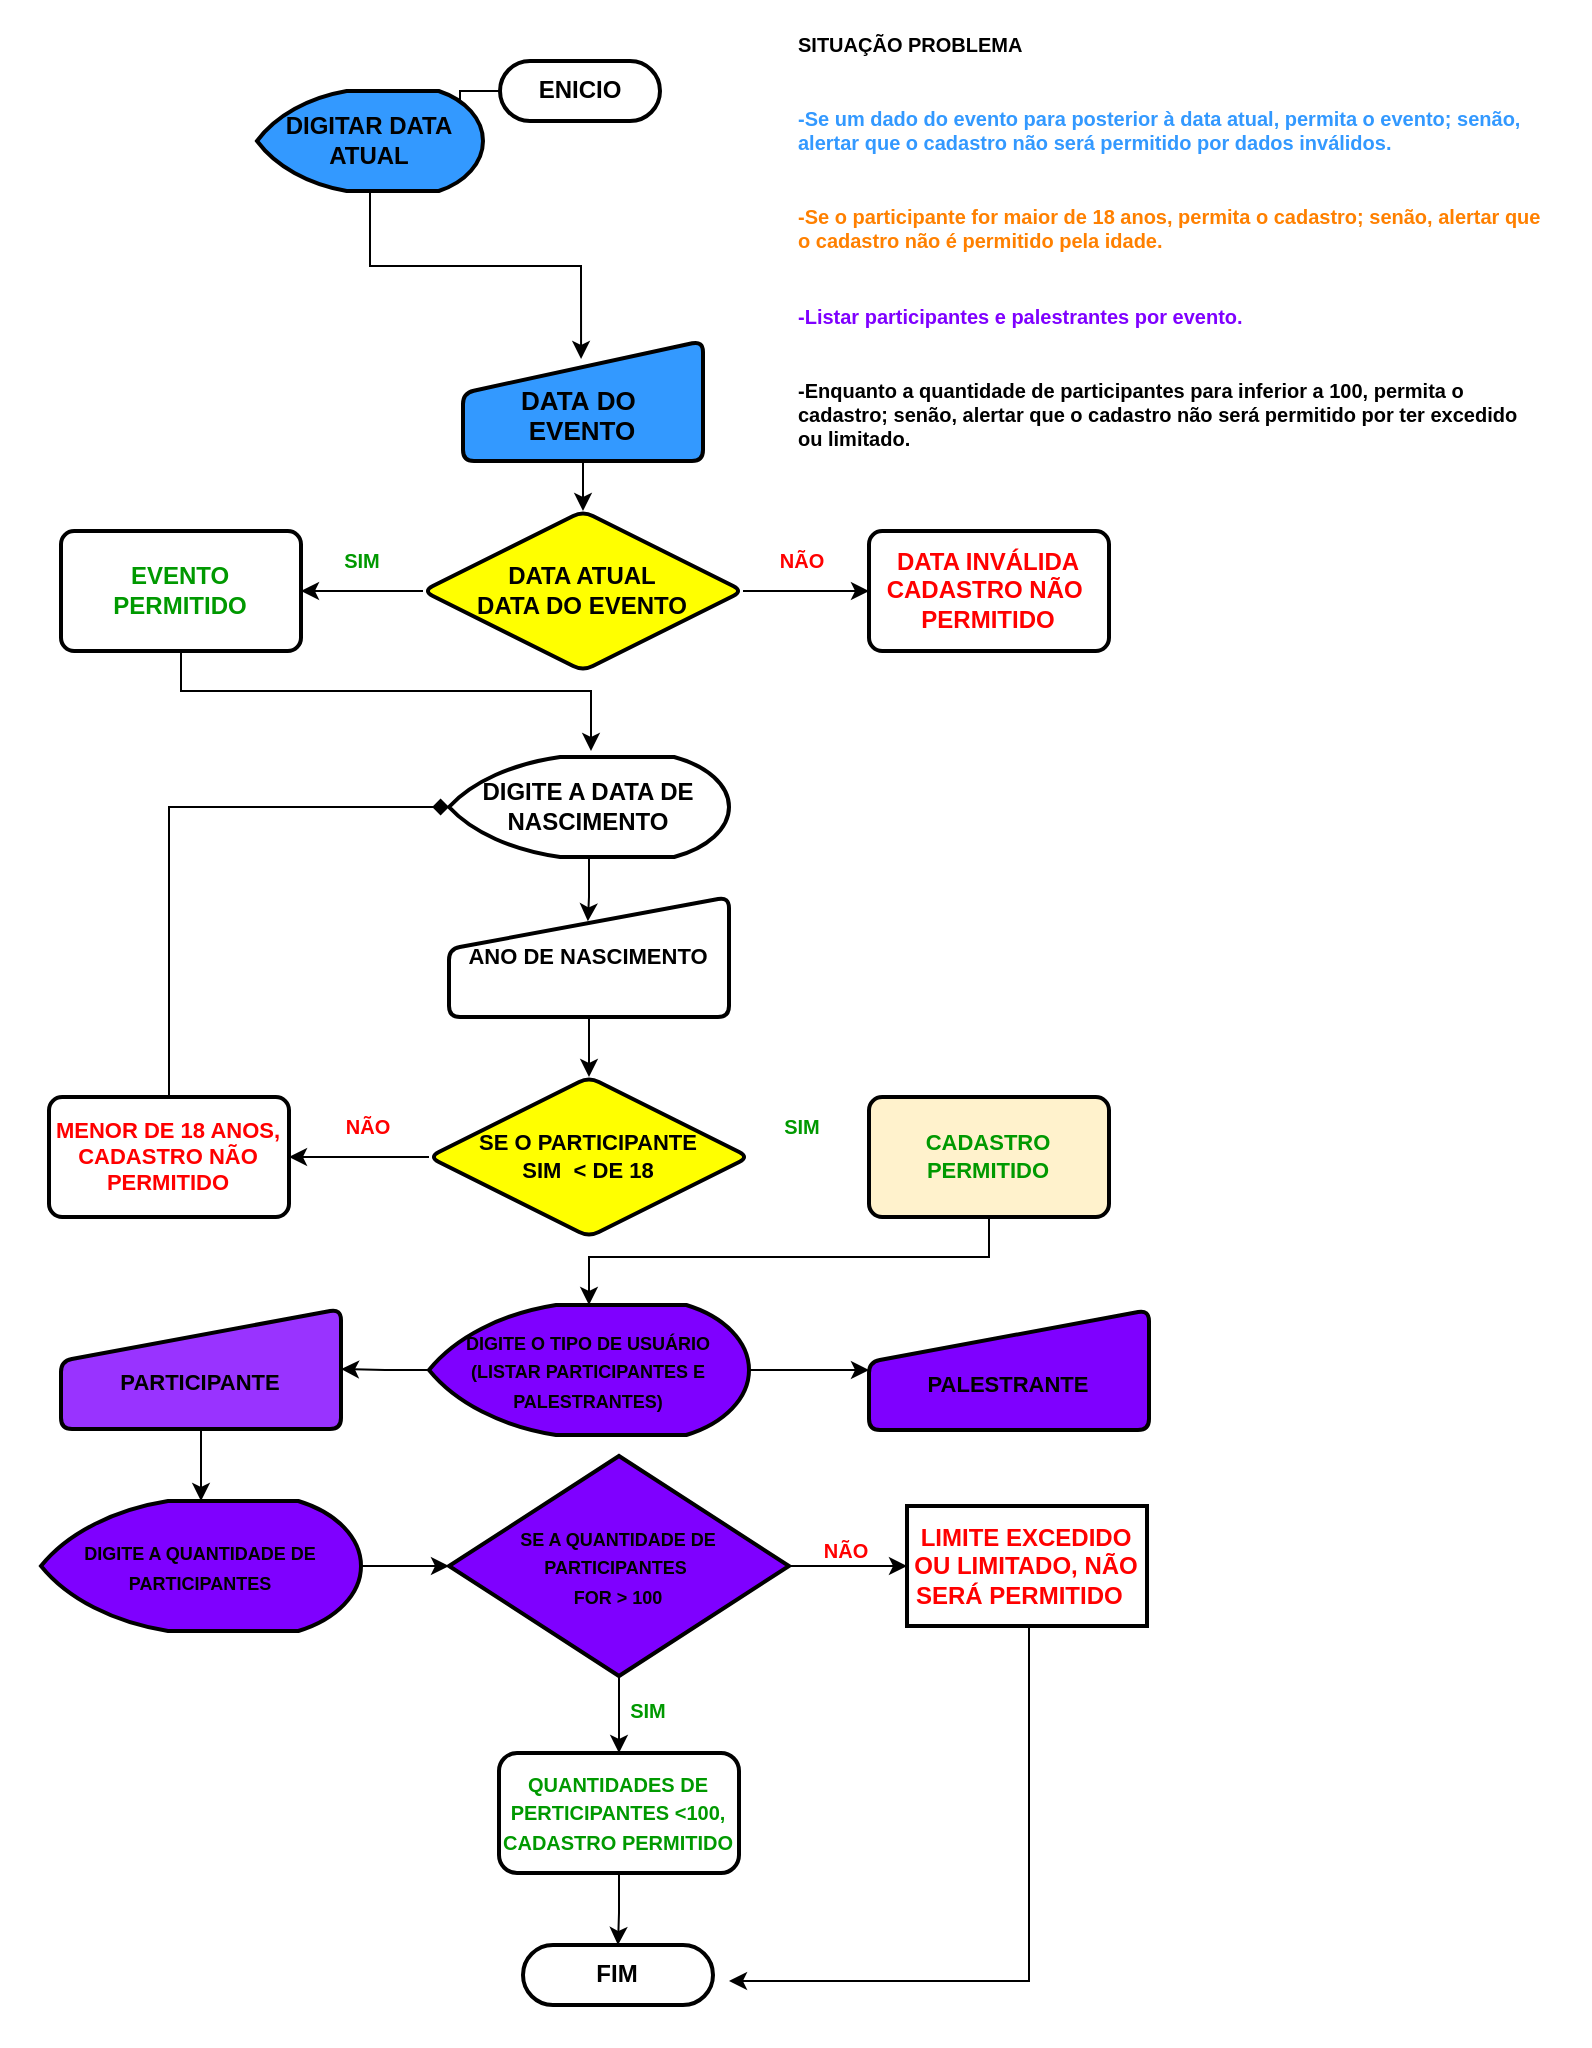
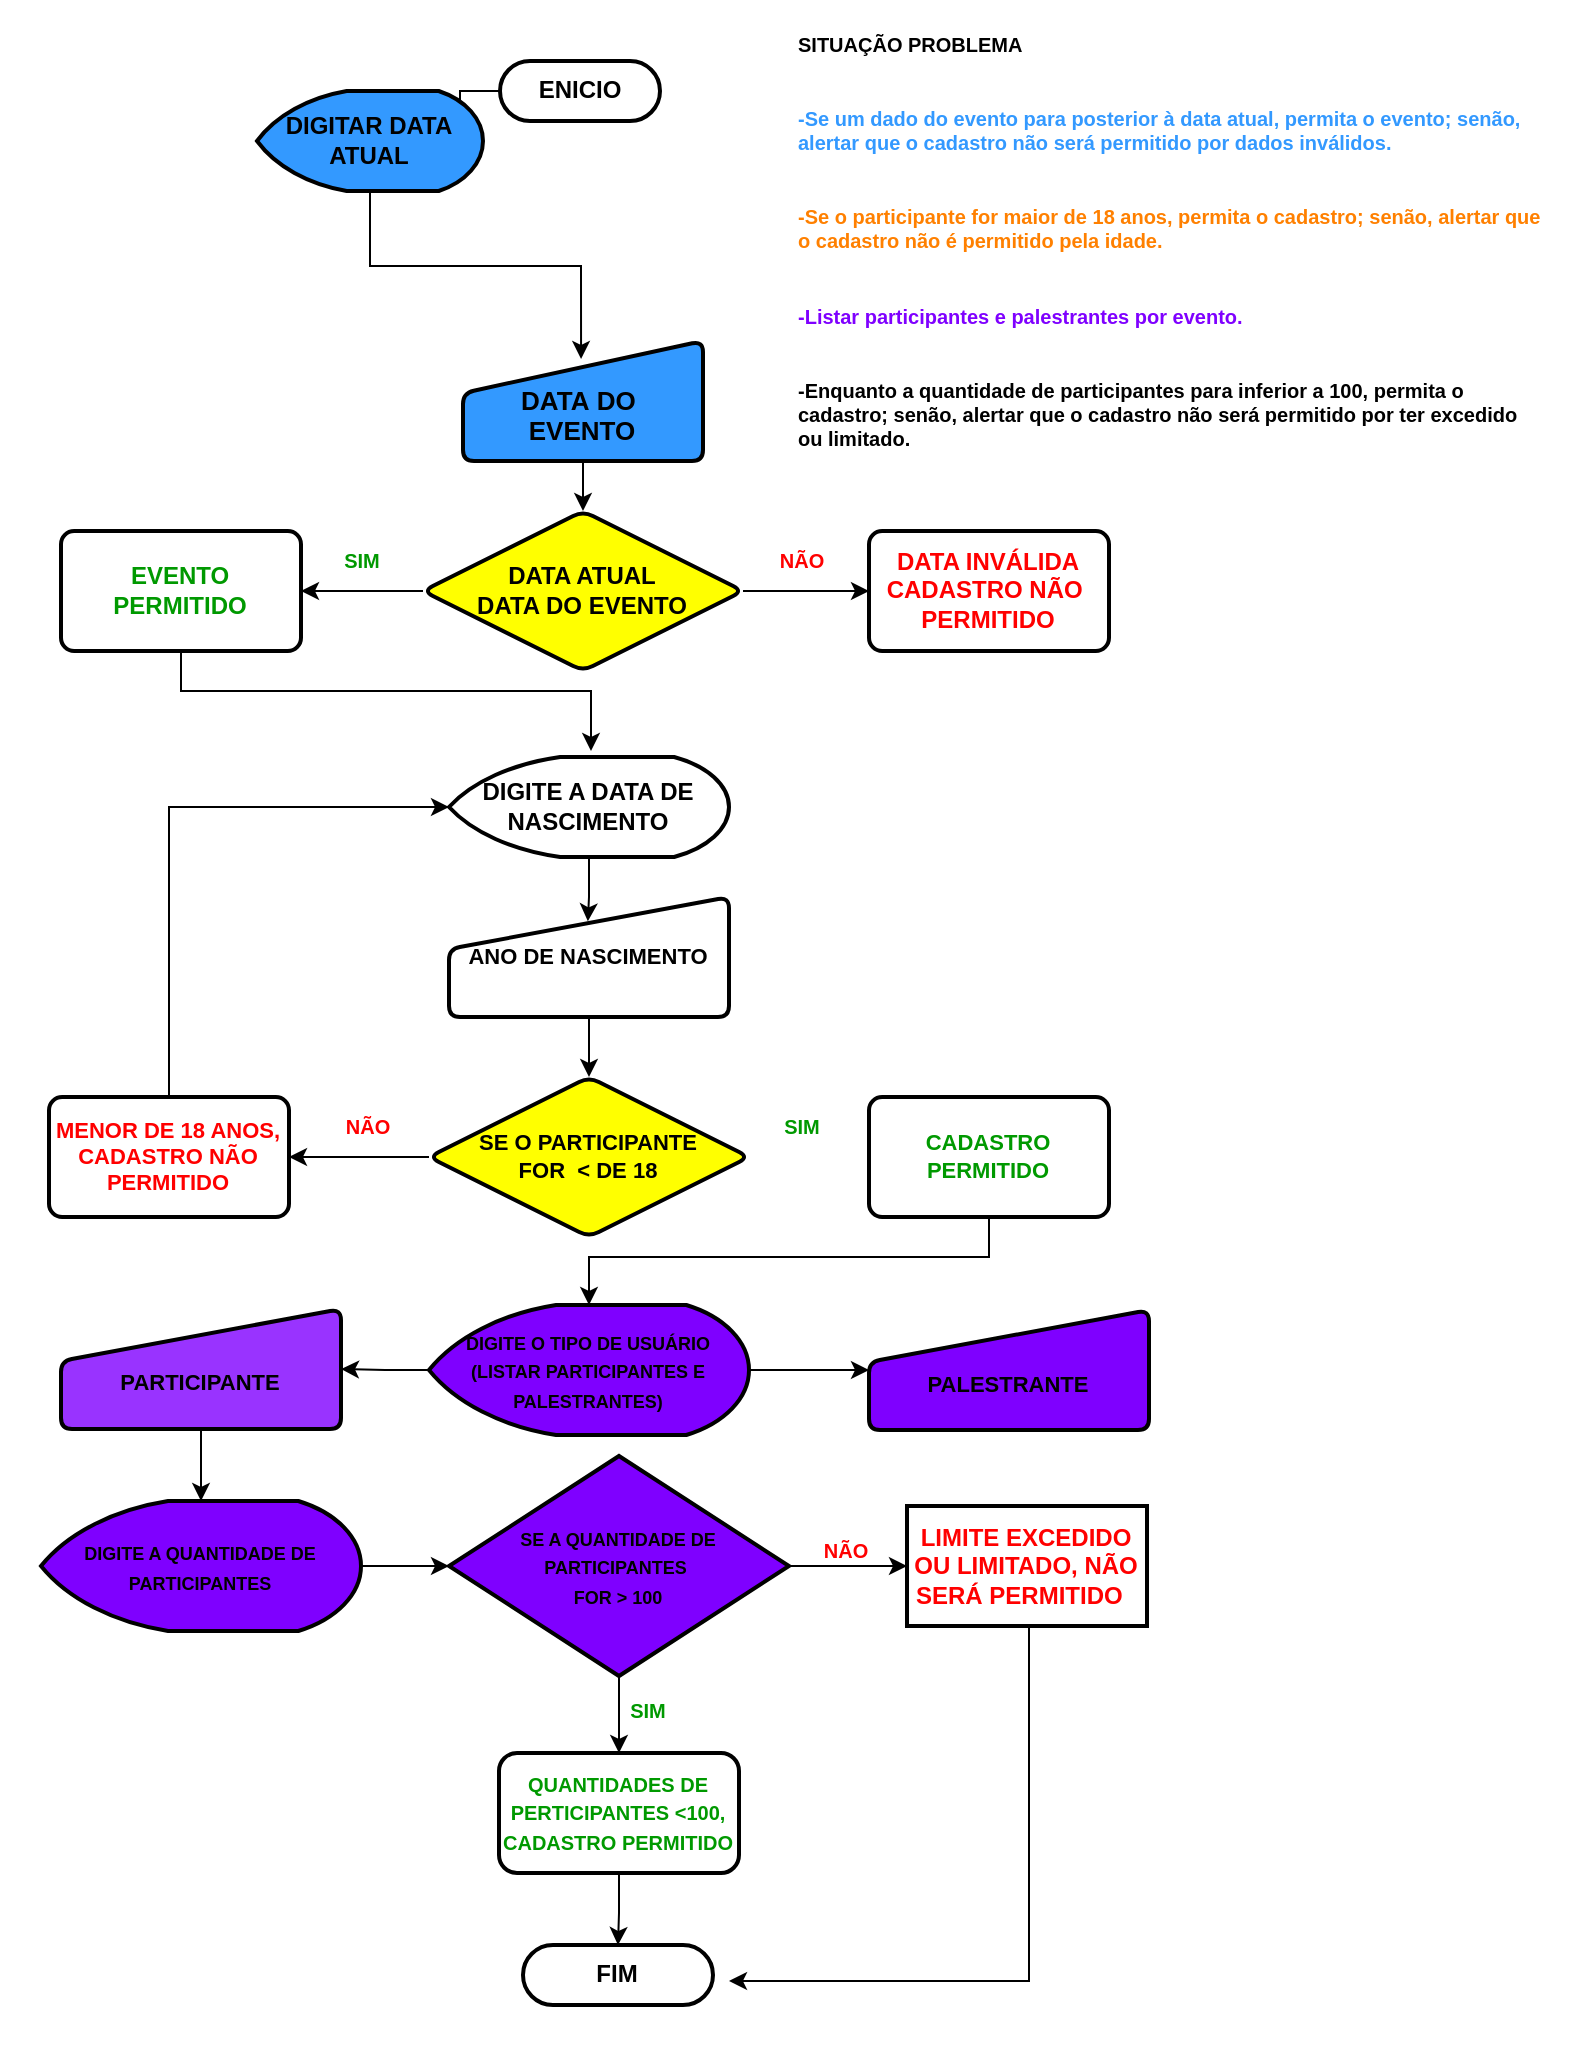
(432, 807) -> (433, 807)
(589, 1157) -> (589, 1157)
(989, 1157) -> (989, 1157)
